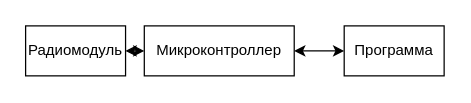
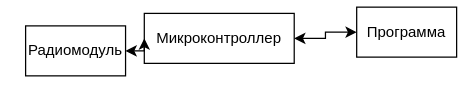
(219, 51) -> (219, 38)
(394, 51) -> (407, 32)
